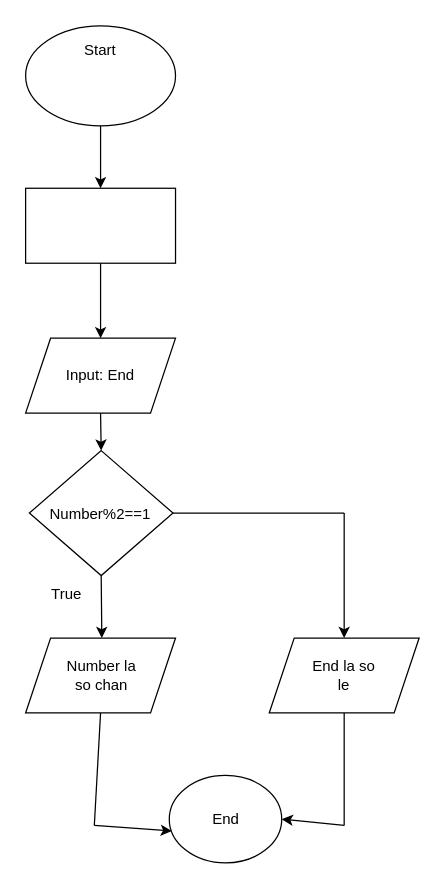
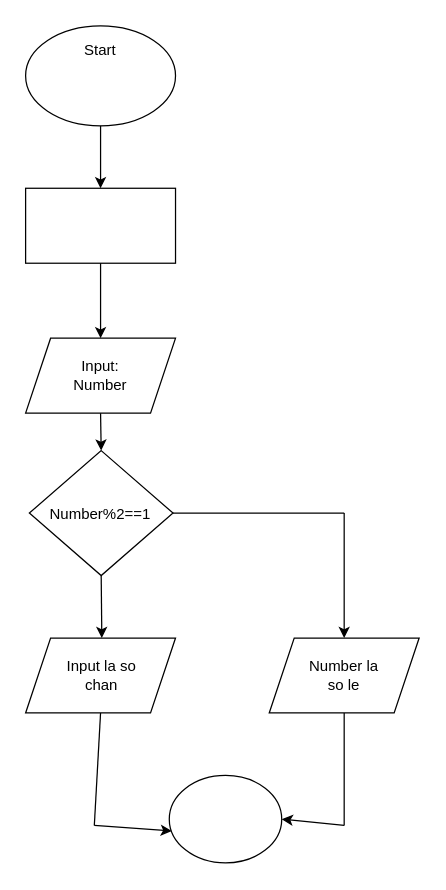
(101, 376) -> (101, 376)
(67, 594) -> none
(102, 676) -> (102, 676)
(344, 676) -> (344, 676)
(226, 819) -> none
